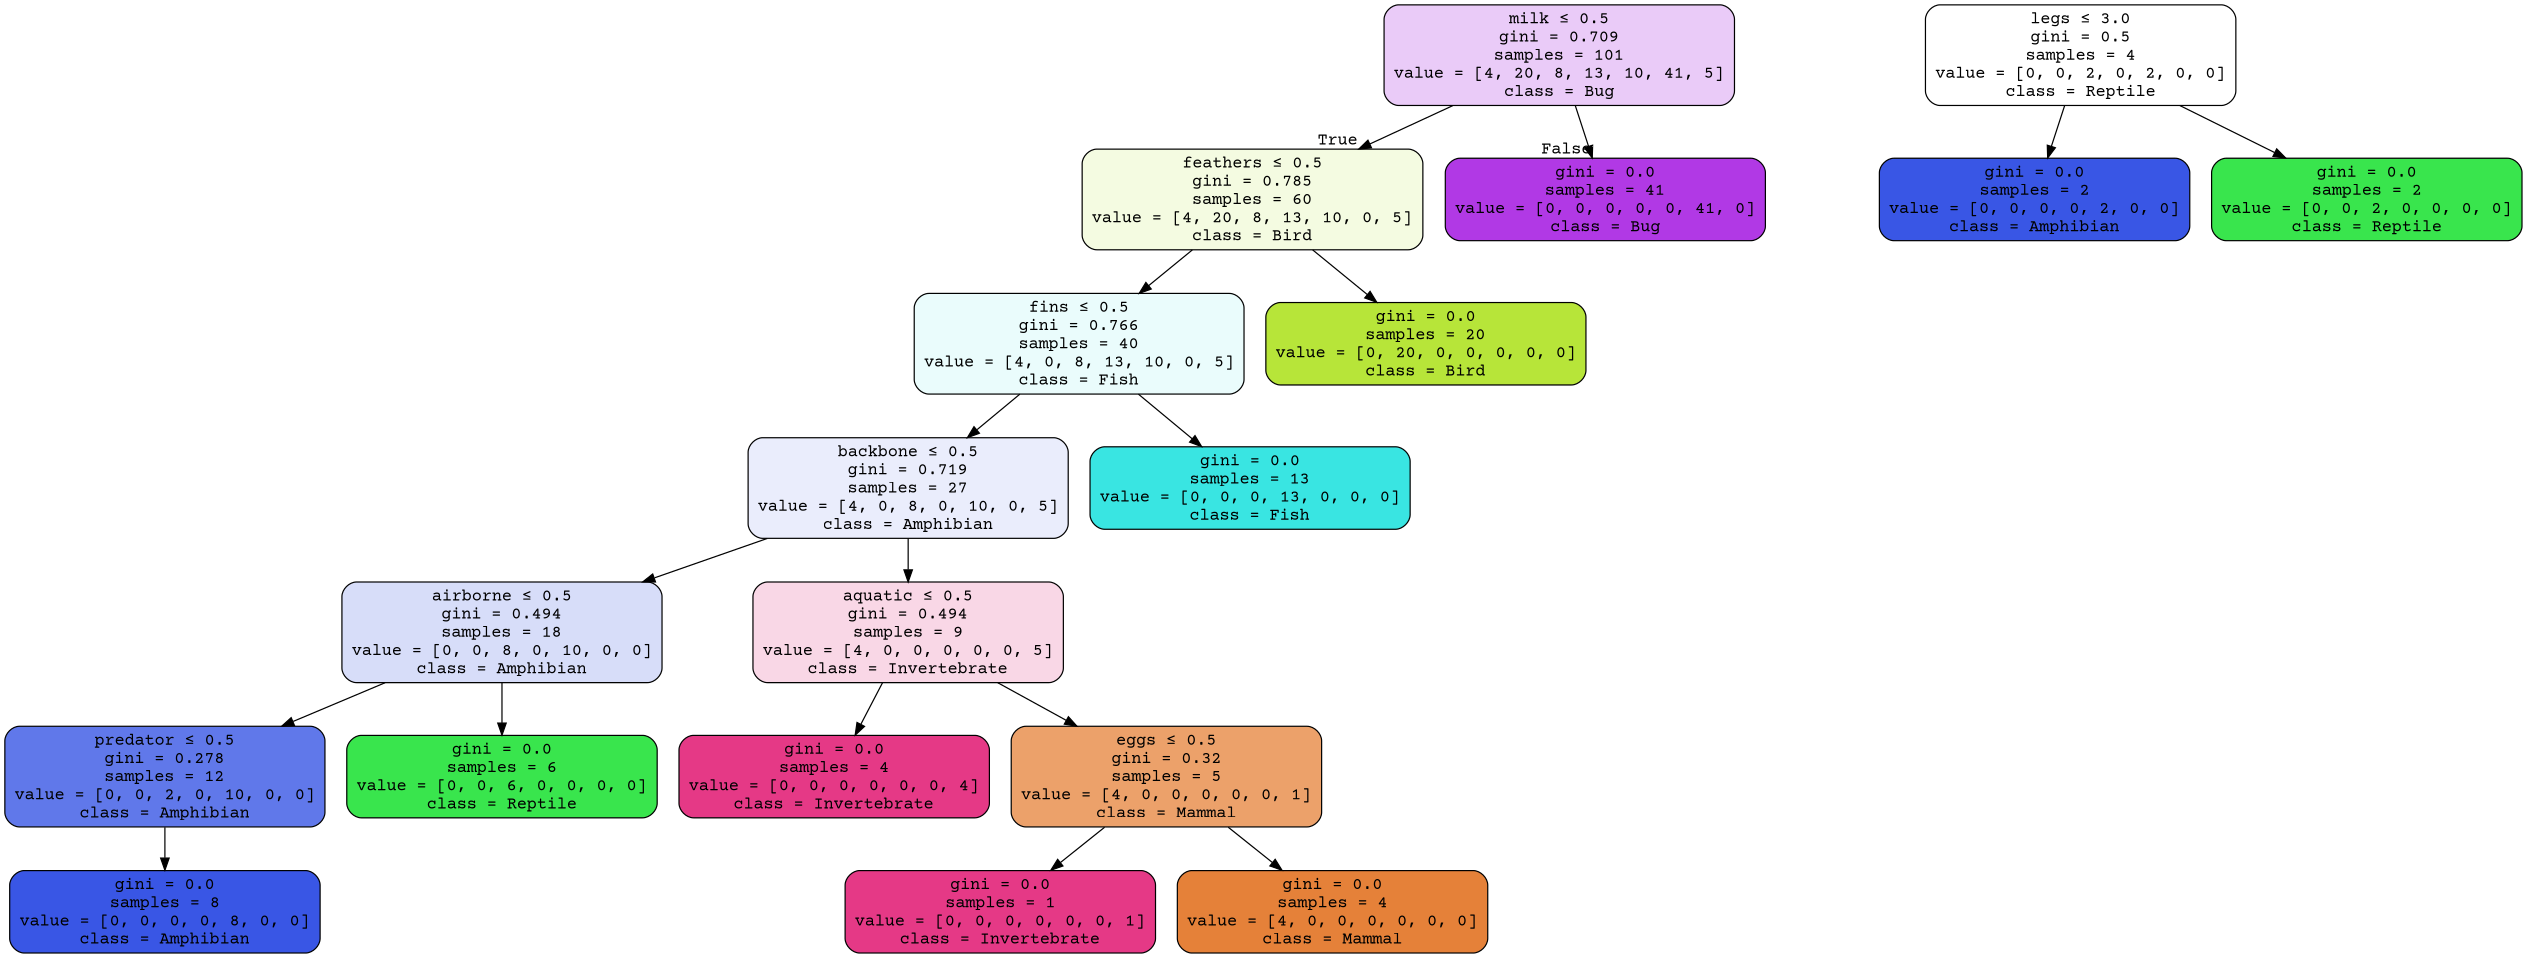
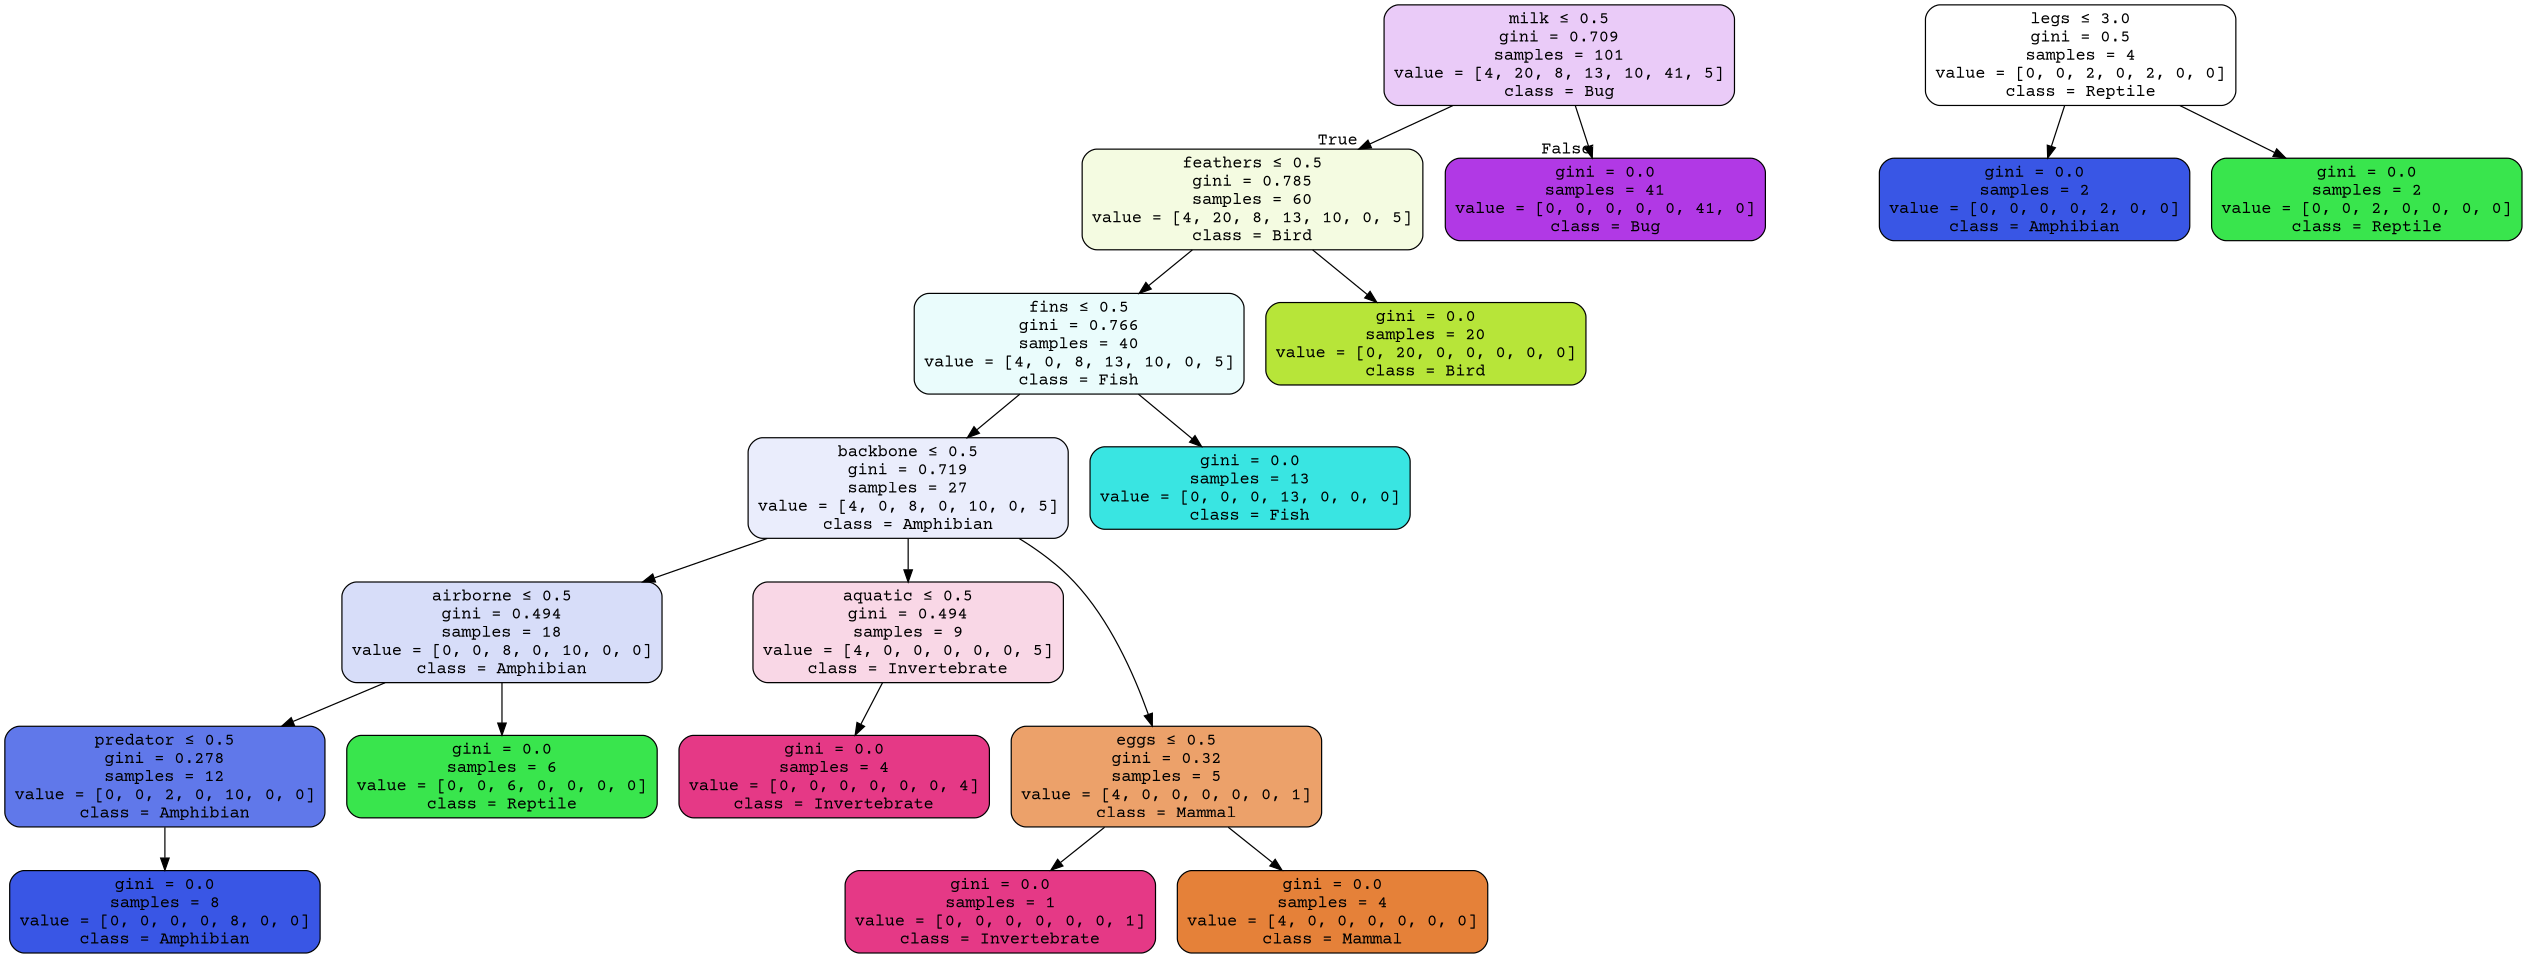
(1032, 702) -> (1100, 614)
